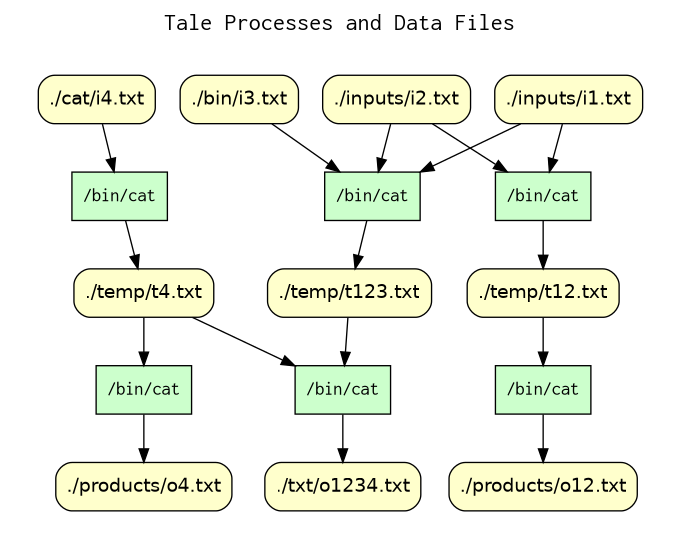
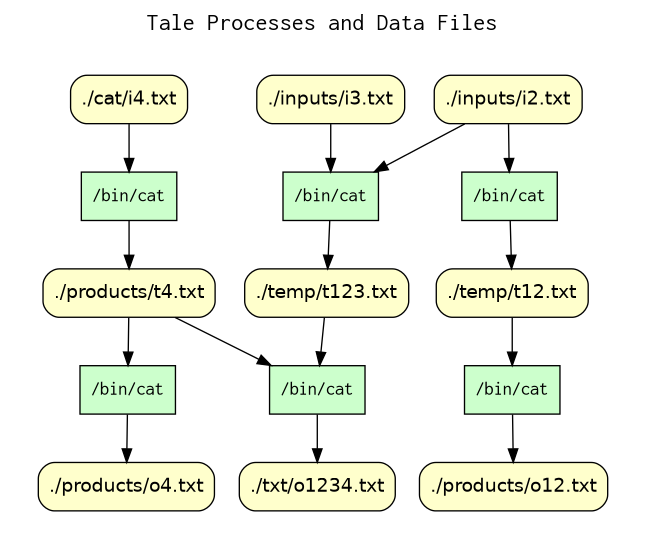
(239, 99) -> (331, 99)
(569, 99) -> none
(144, 293) -> (129, 293)
